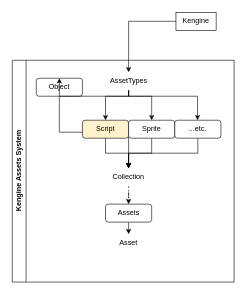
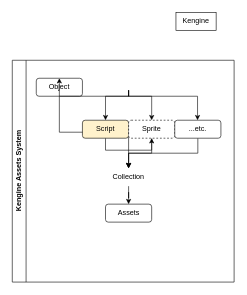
(129, 44) -> none
(129, 81) -> none
(152, 129) -> (152, 129)
(113, 153) -> (126, 150)
(129, 197) -> (129, 197)
(129, 226) -> none
(129, 243) -> none
